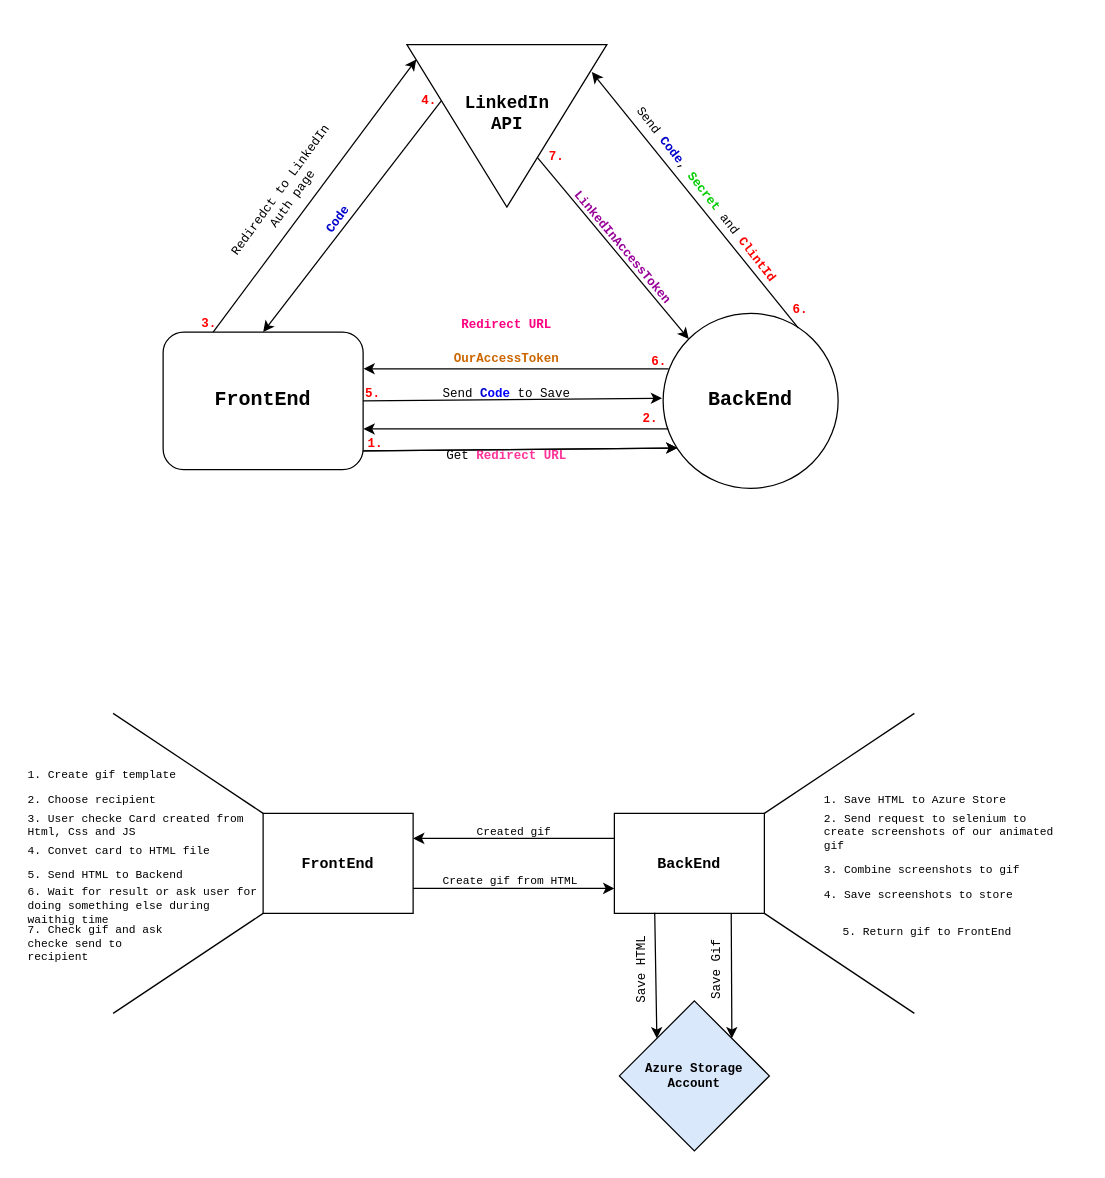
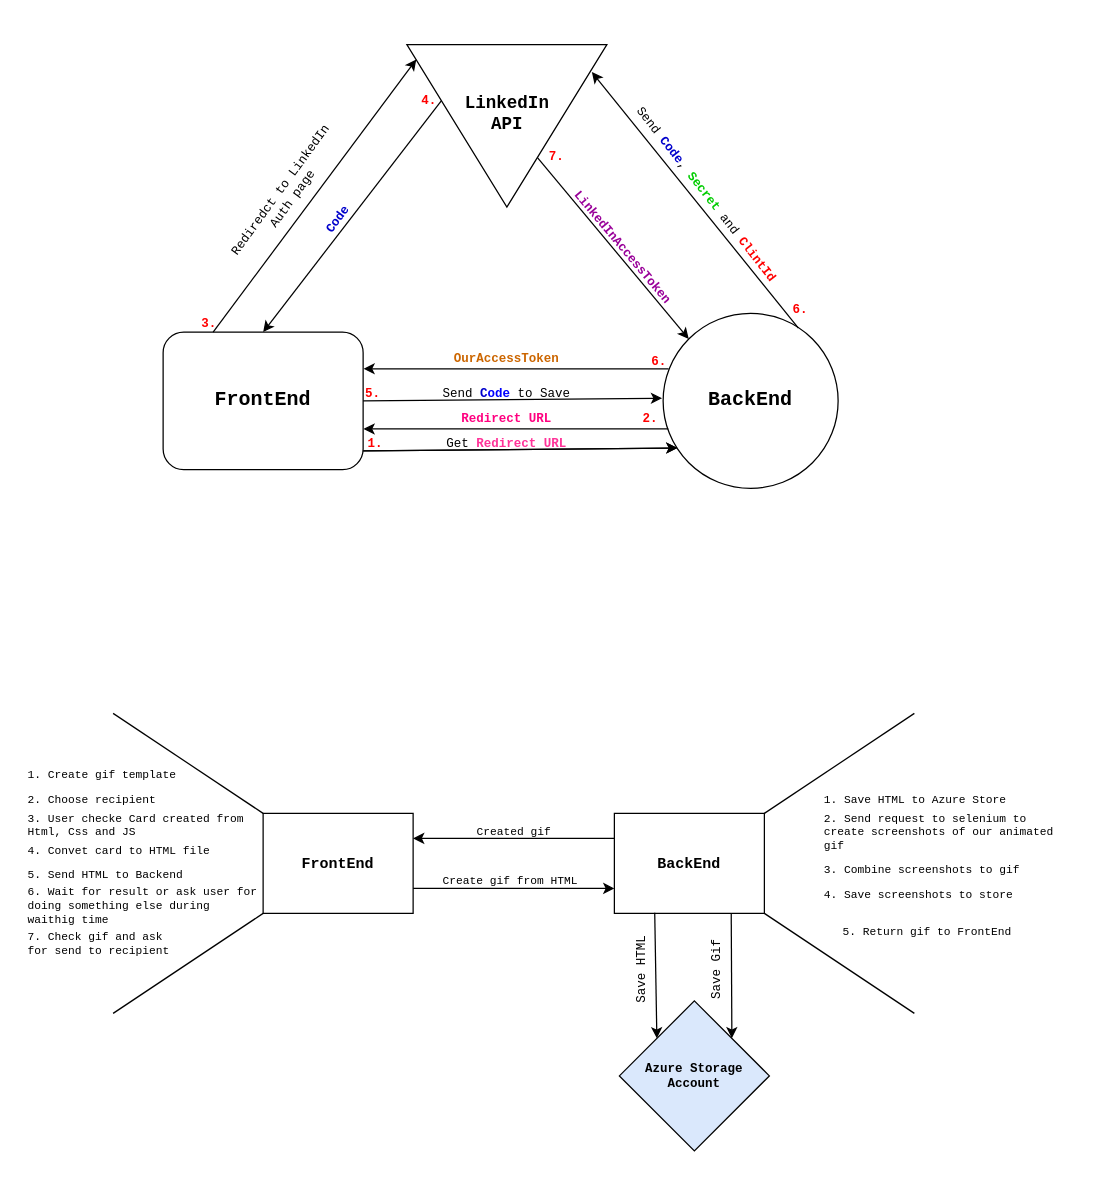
(507, 324) -> (507, 418)
(507, 456) -> (507, 443)
(102, 944) -> (102, 944)
